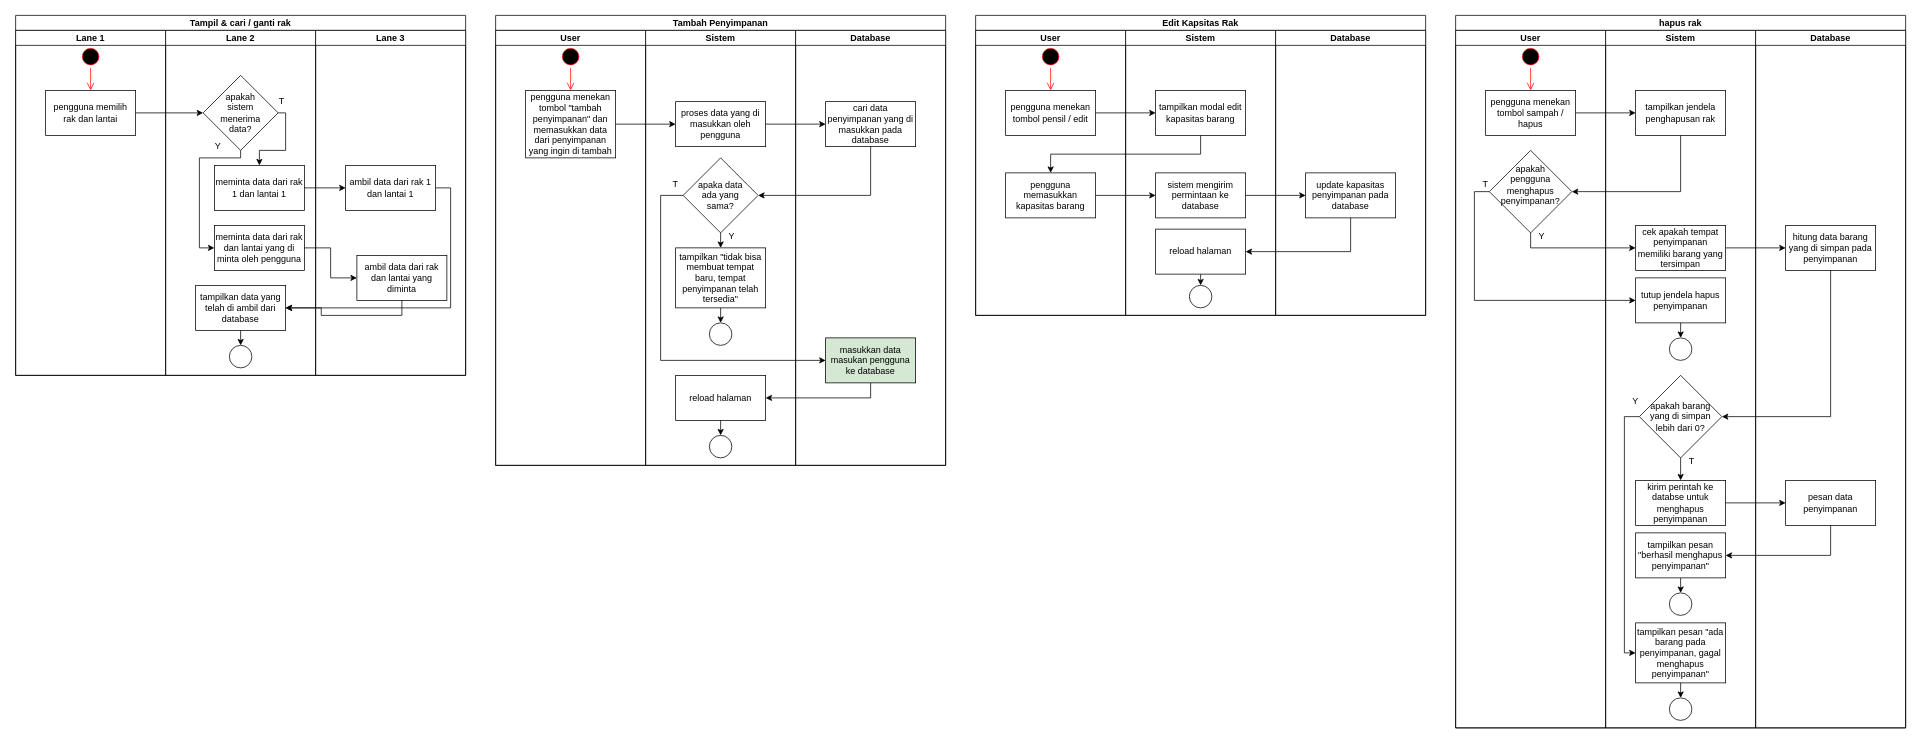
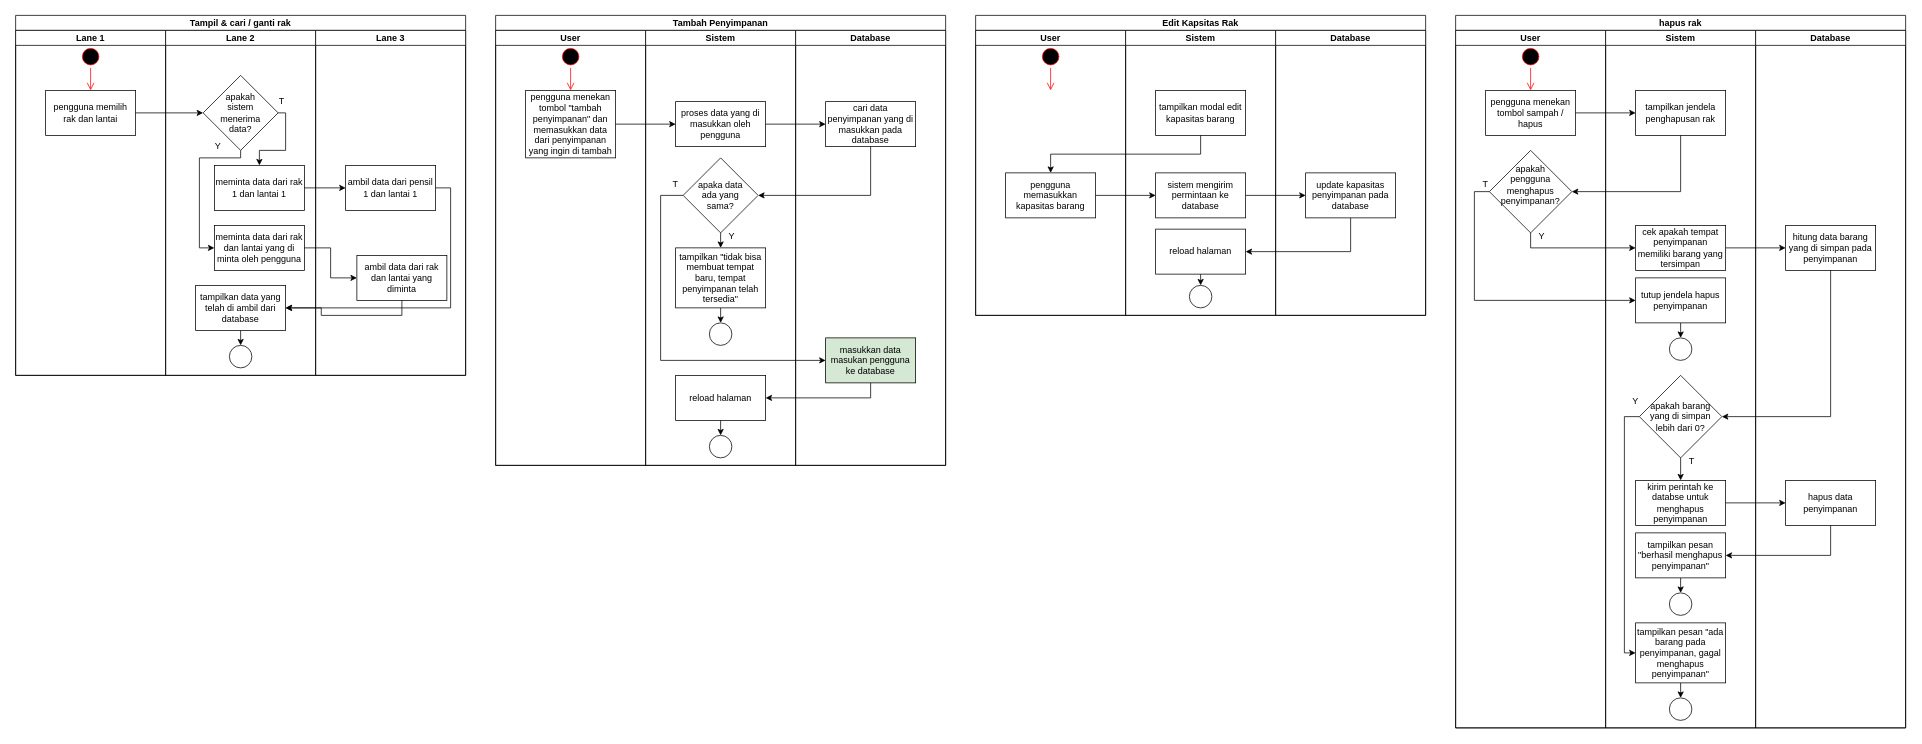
(1050, 113) -> none
(1149, 113) -> none
(390, 188) -> (390, 188)
(1830, 503) -> (1830, 503)
